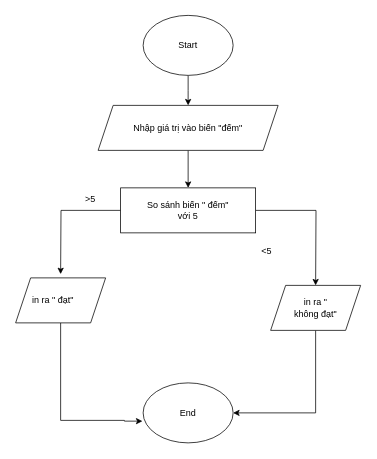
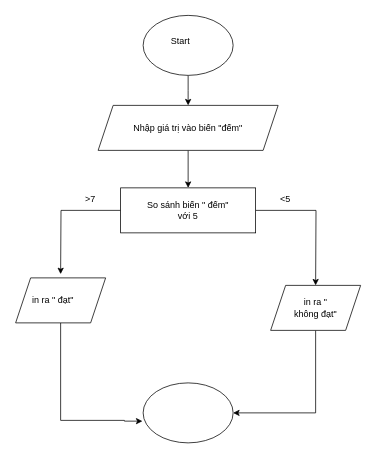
(188, 45) -> (180, 42)
(90, 199) -> (90, 199)
(267, 252) -> (285, 199)
(188, 413) -> none
